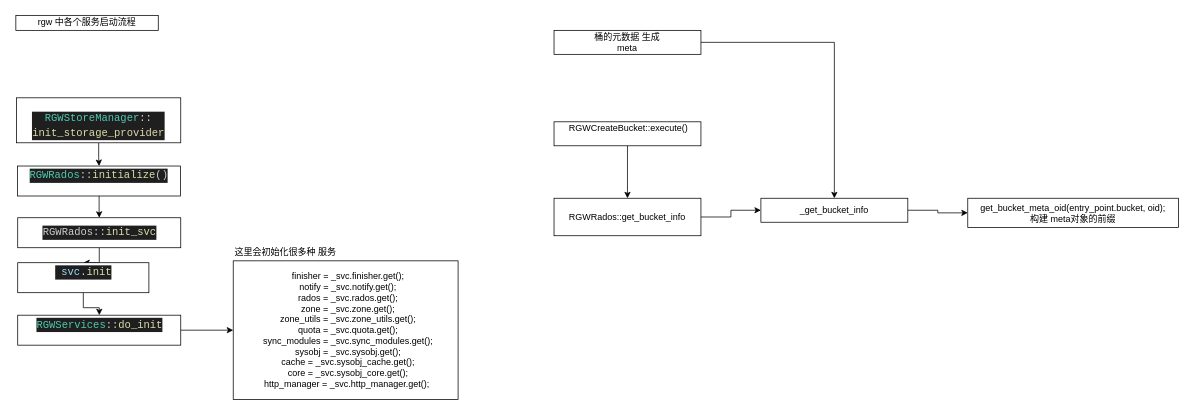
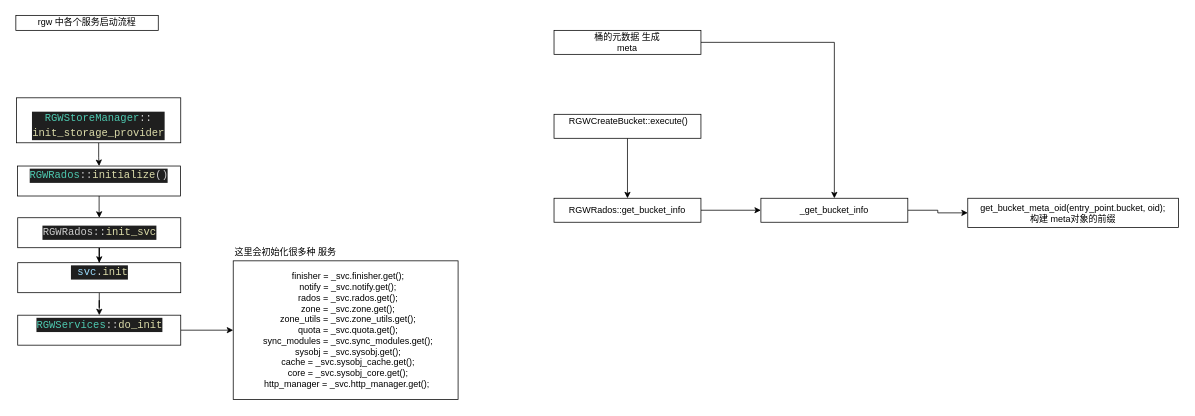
(627, 134) -> (627, 126)
(627, 217) -> (627, 210)
(83, 278) -> (99, 278)
